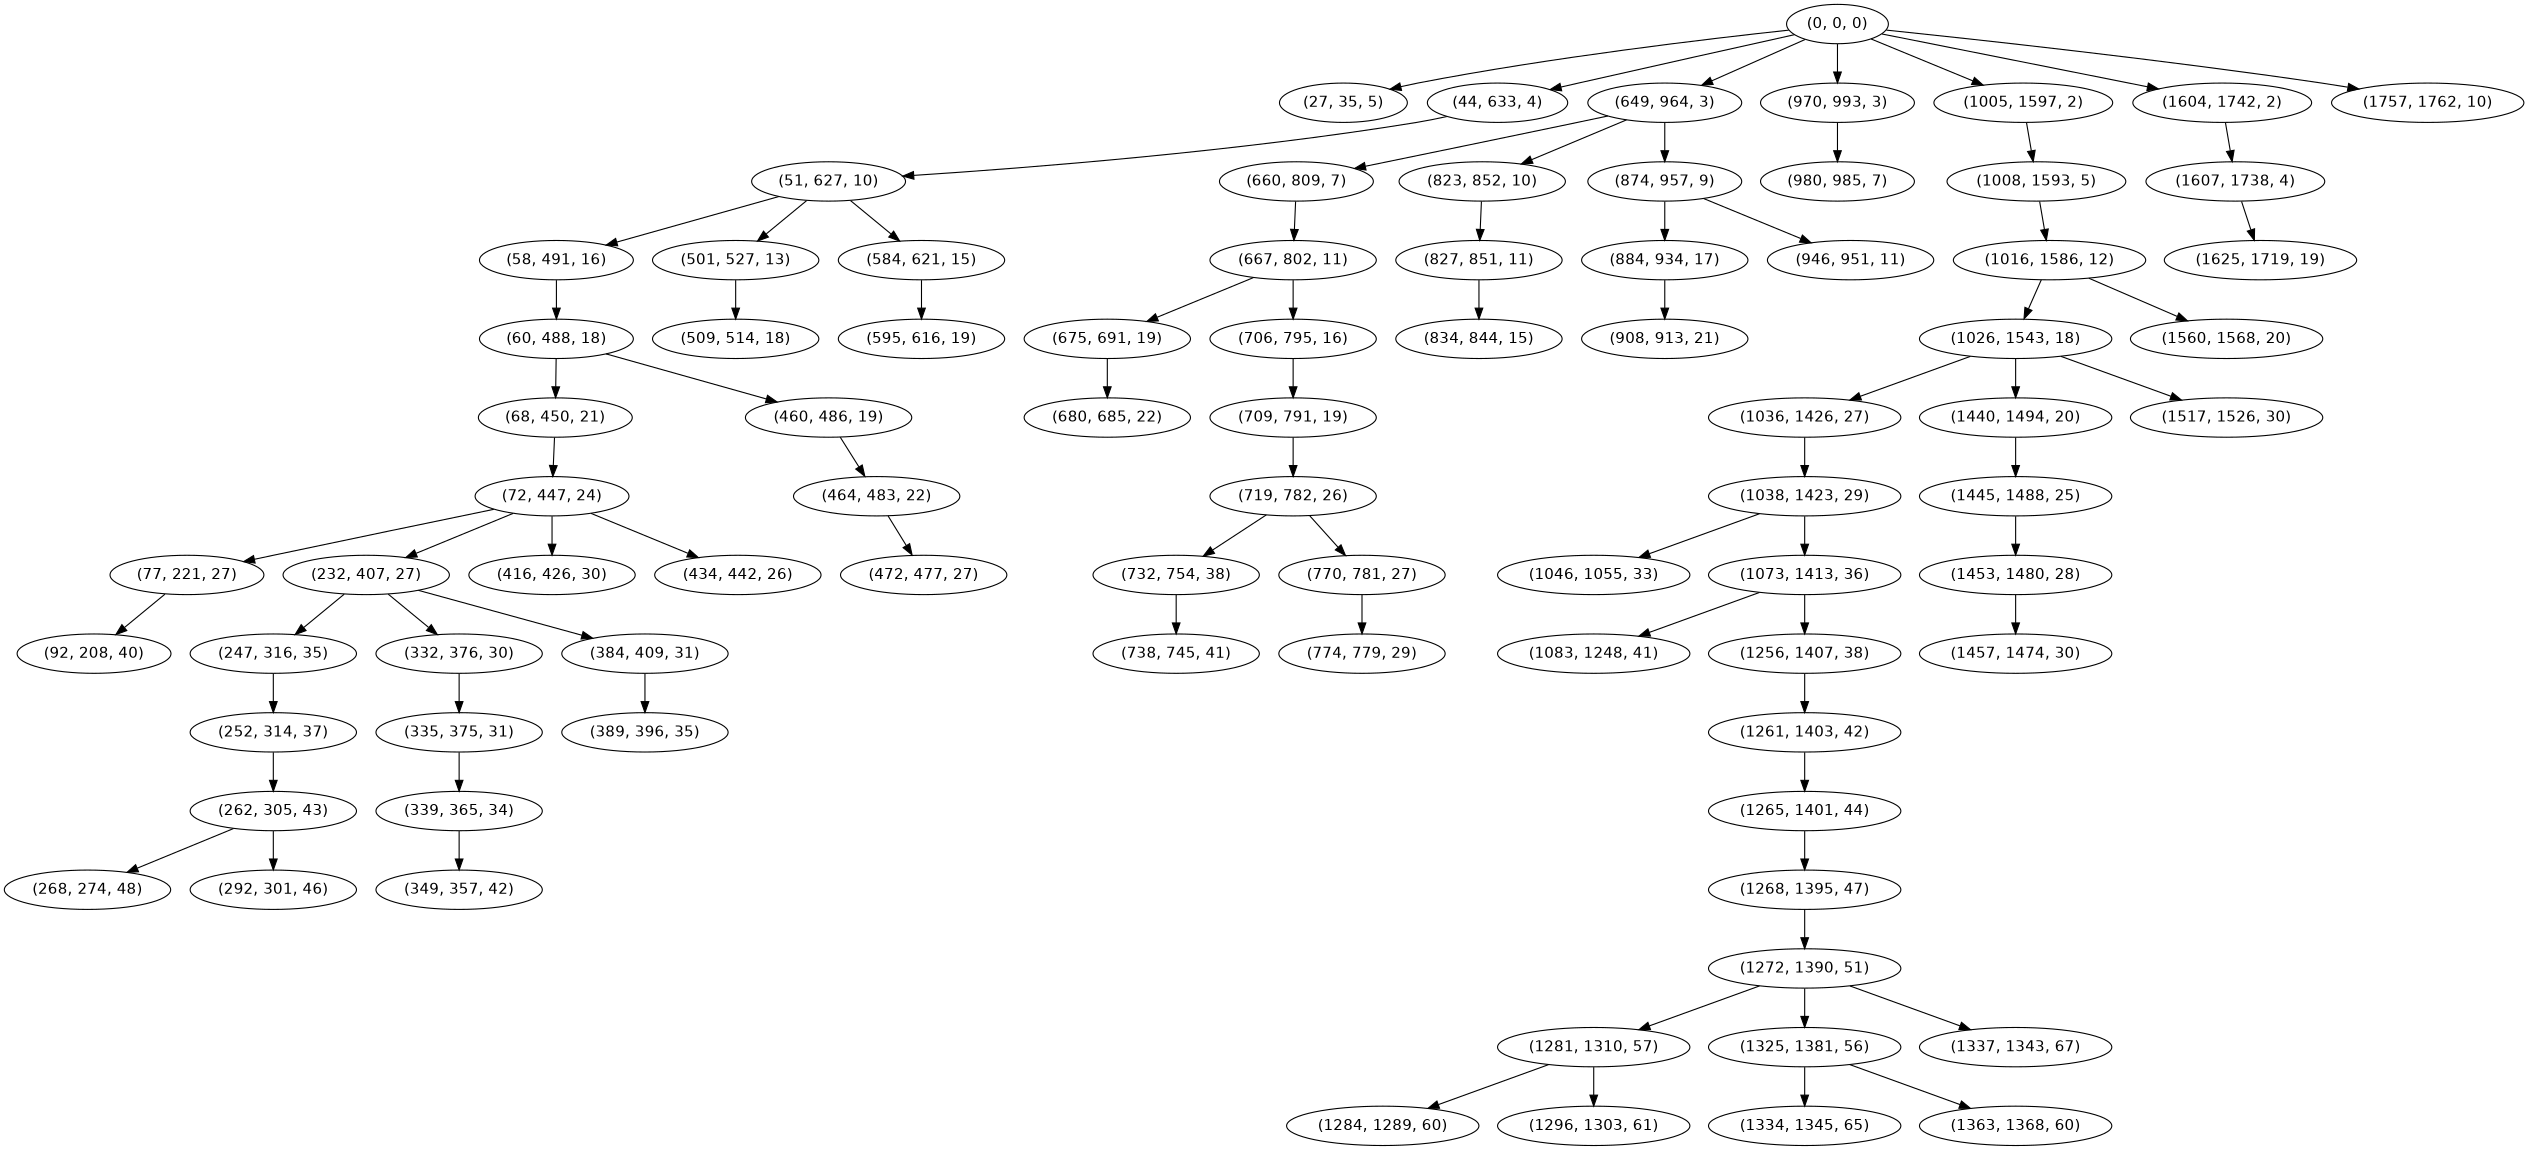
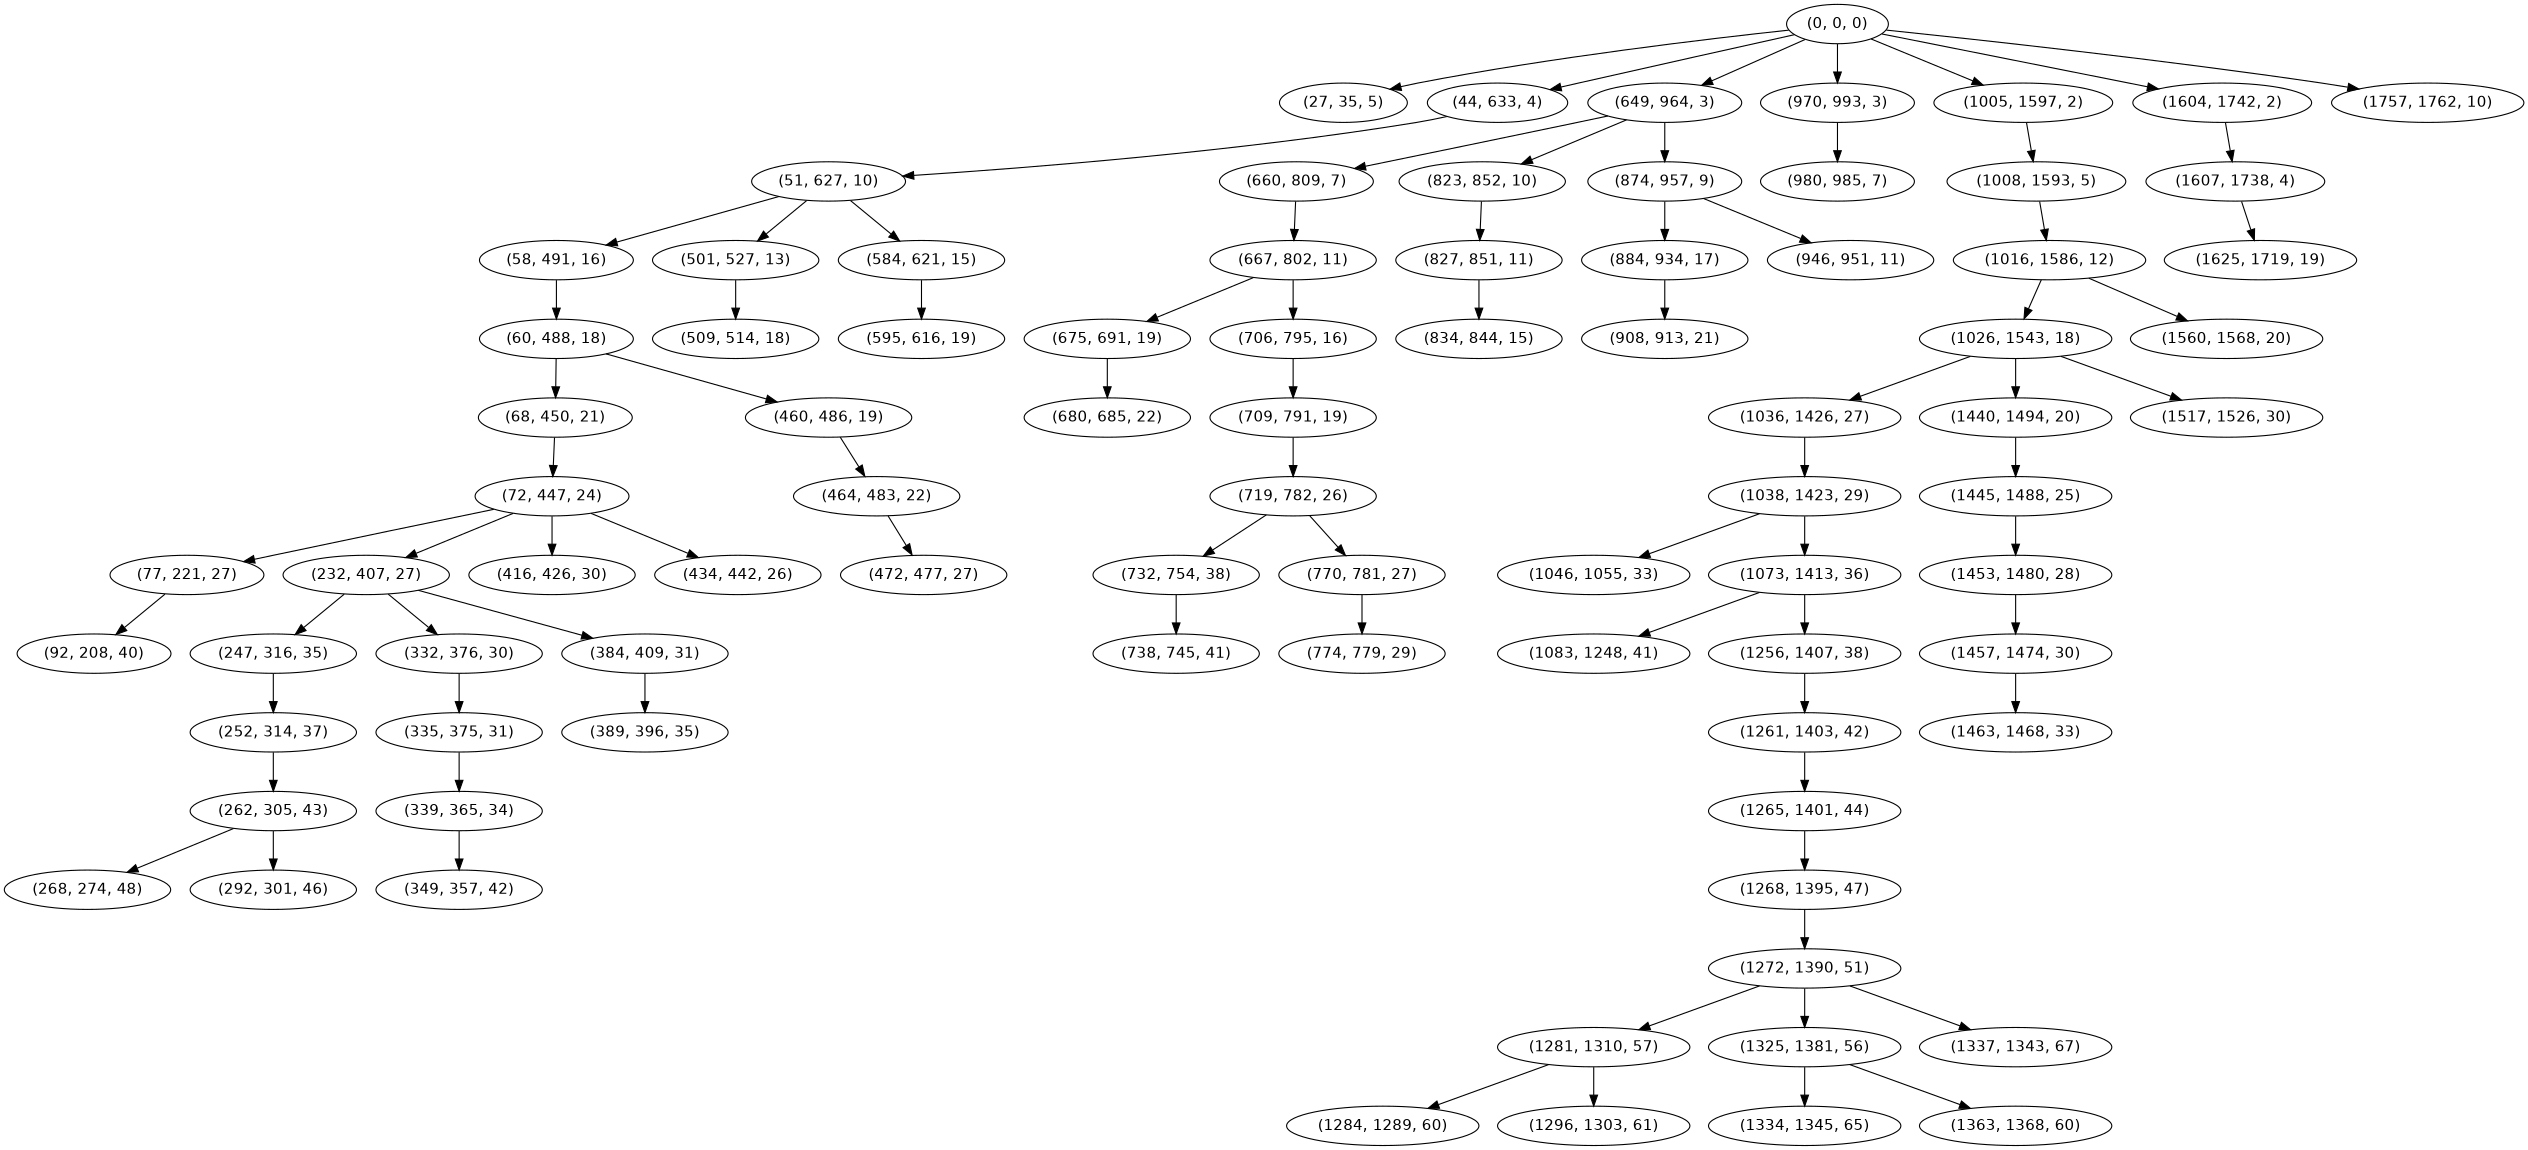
none -> (2016, 732)
